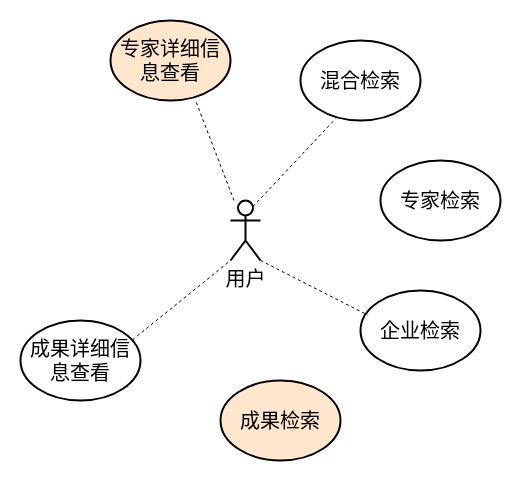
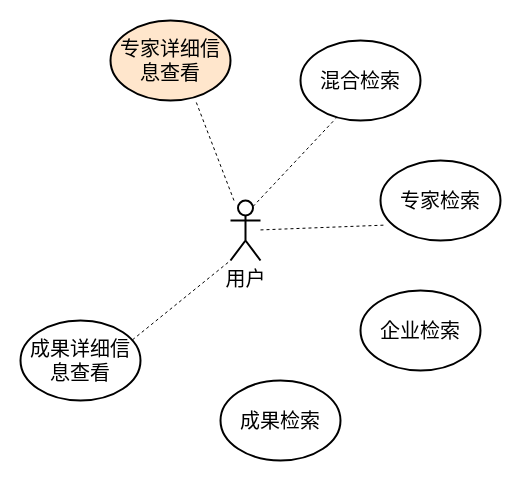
none -> (322, 228)
(313, 287) -> none
(281, 421) -> (281, 421)
